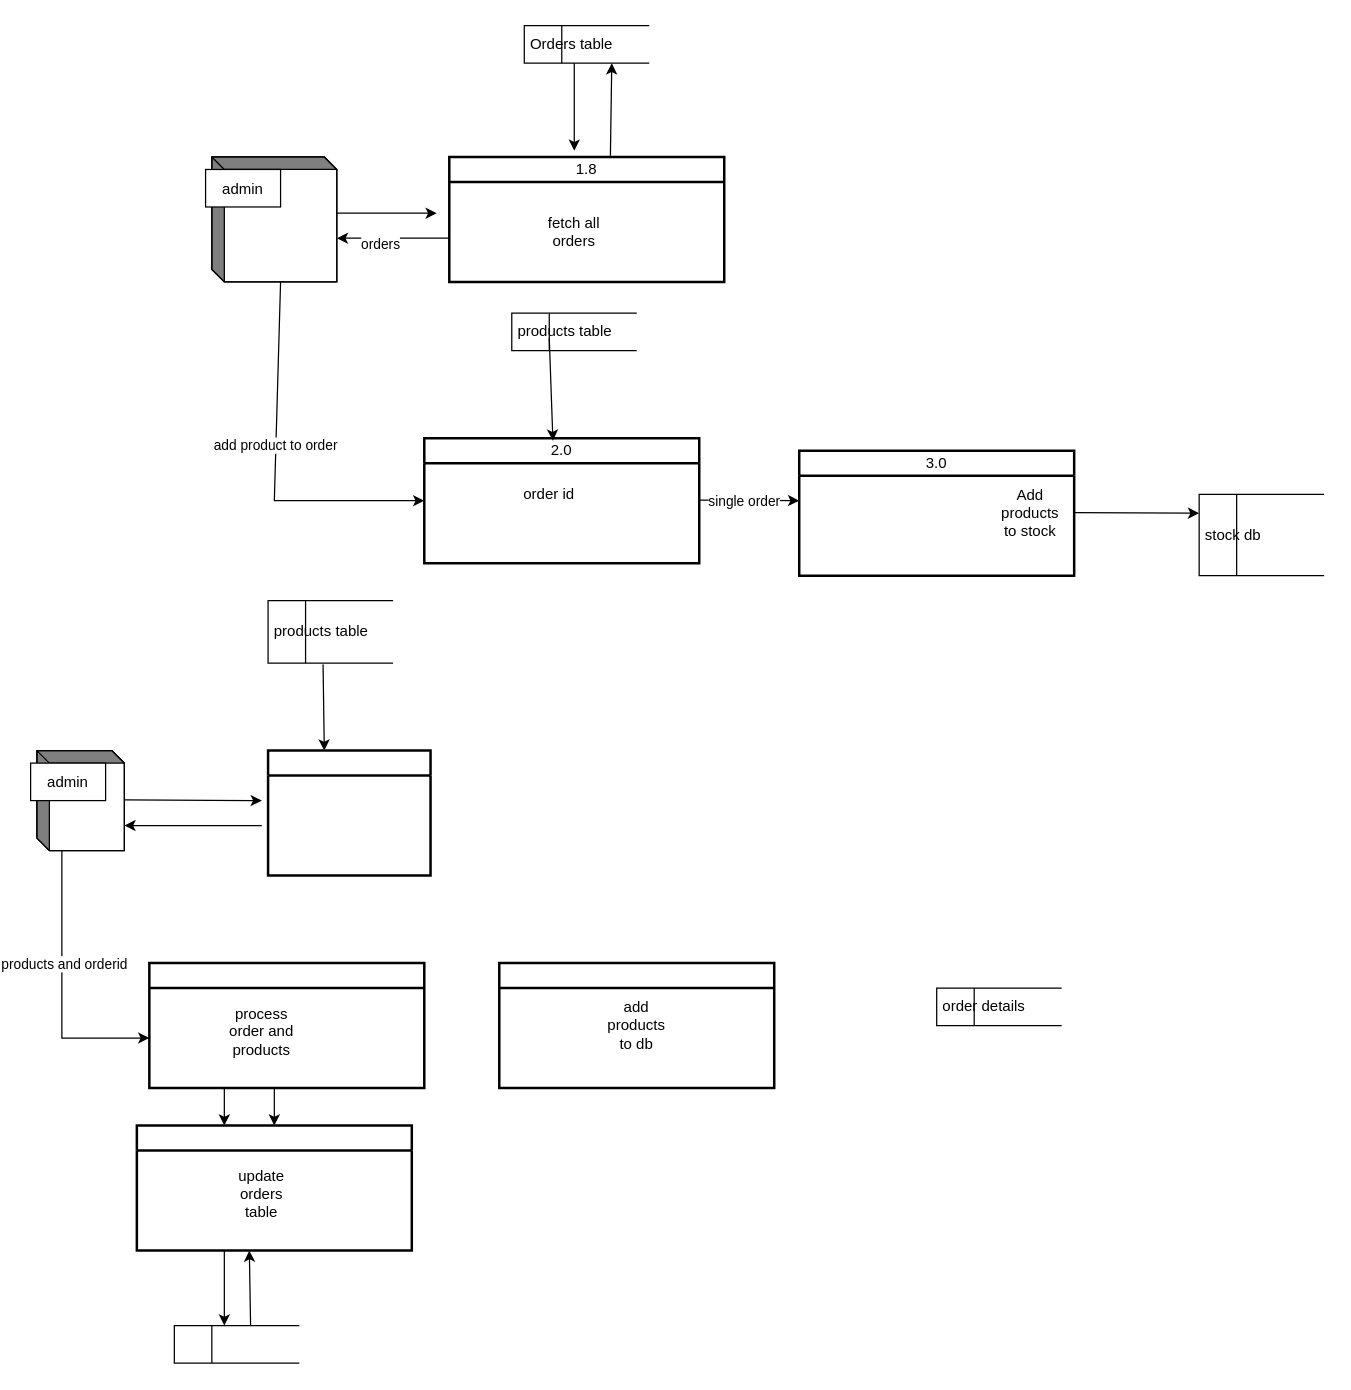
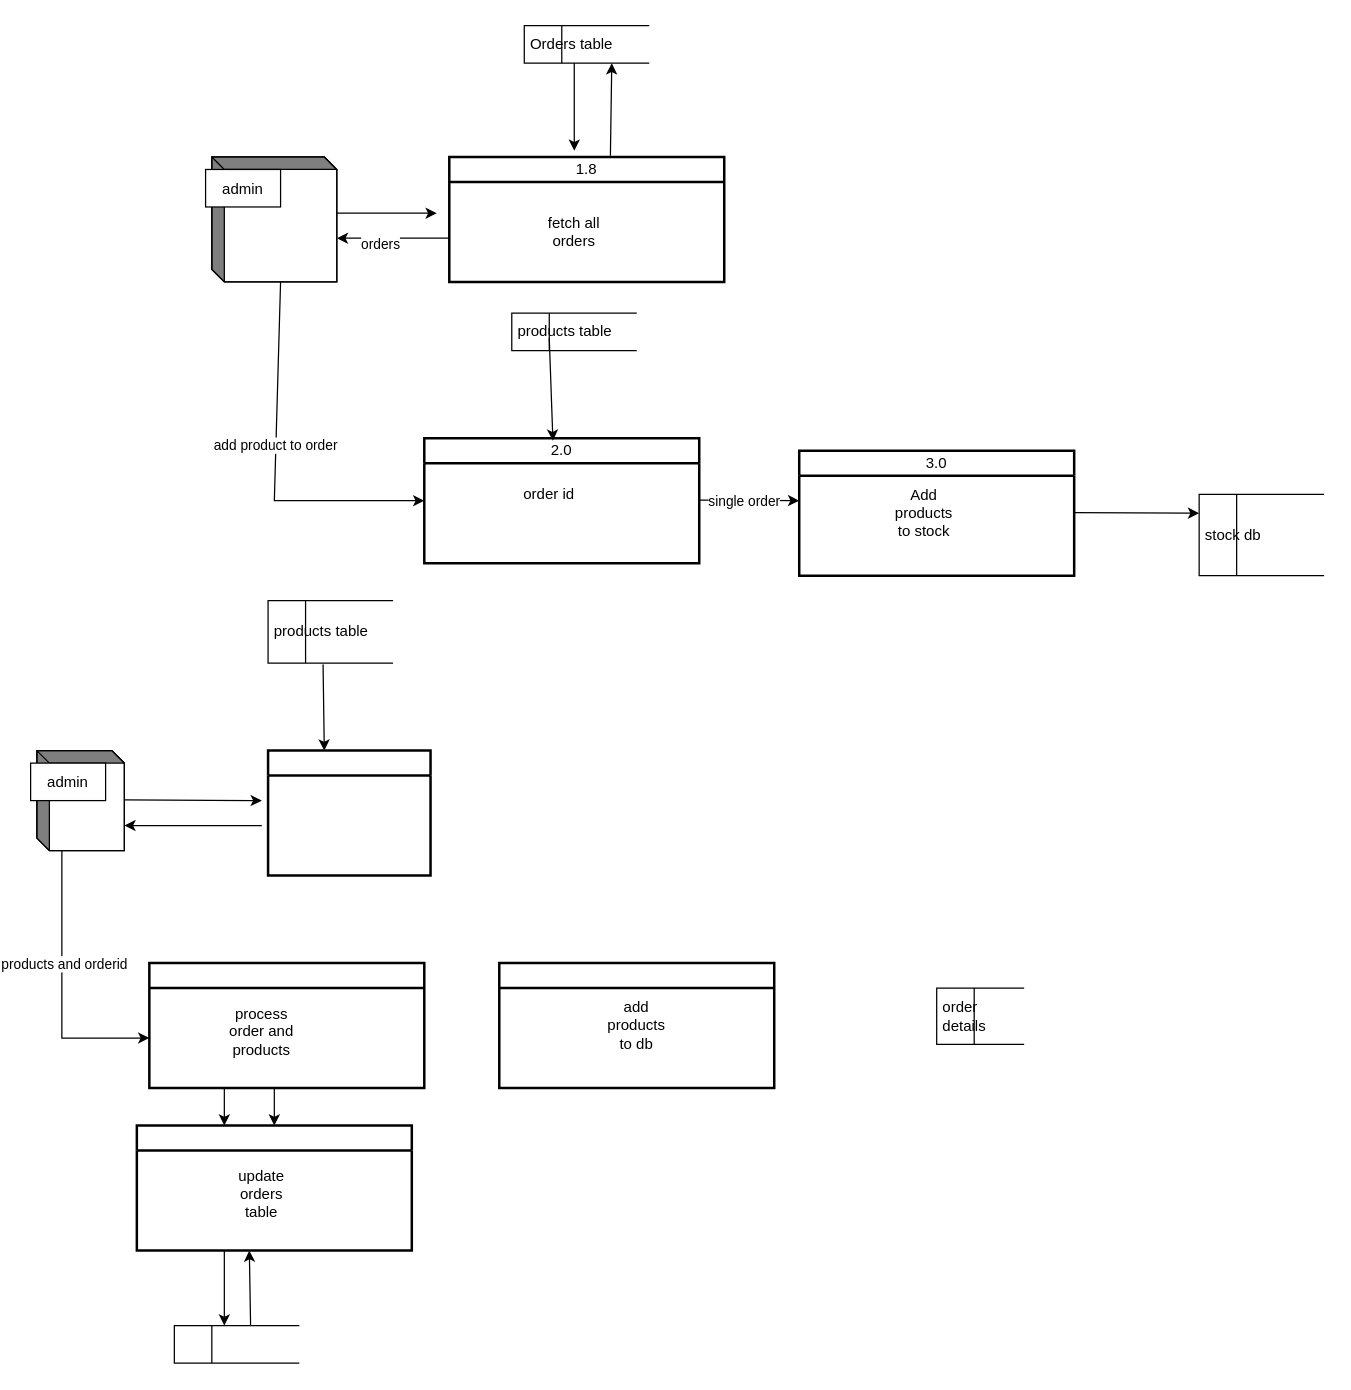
(1031, 513) -> (924, 513)
(999, 1007) -> (981, 1016)
